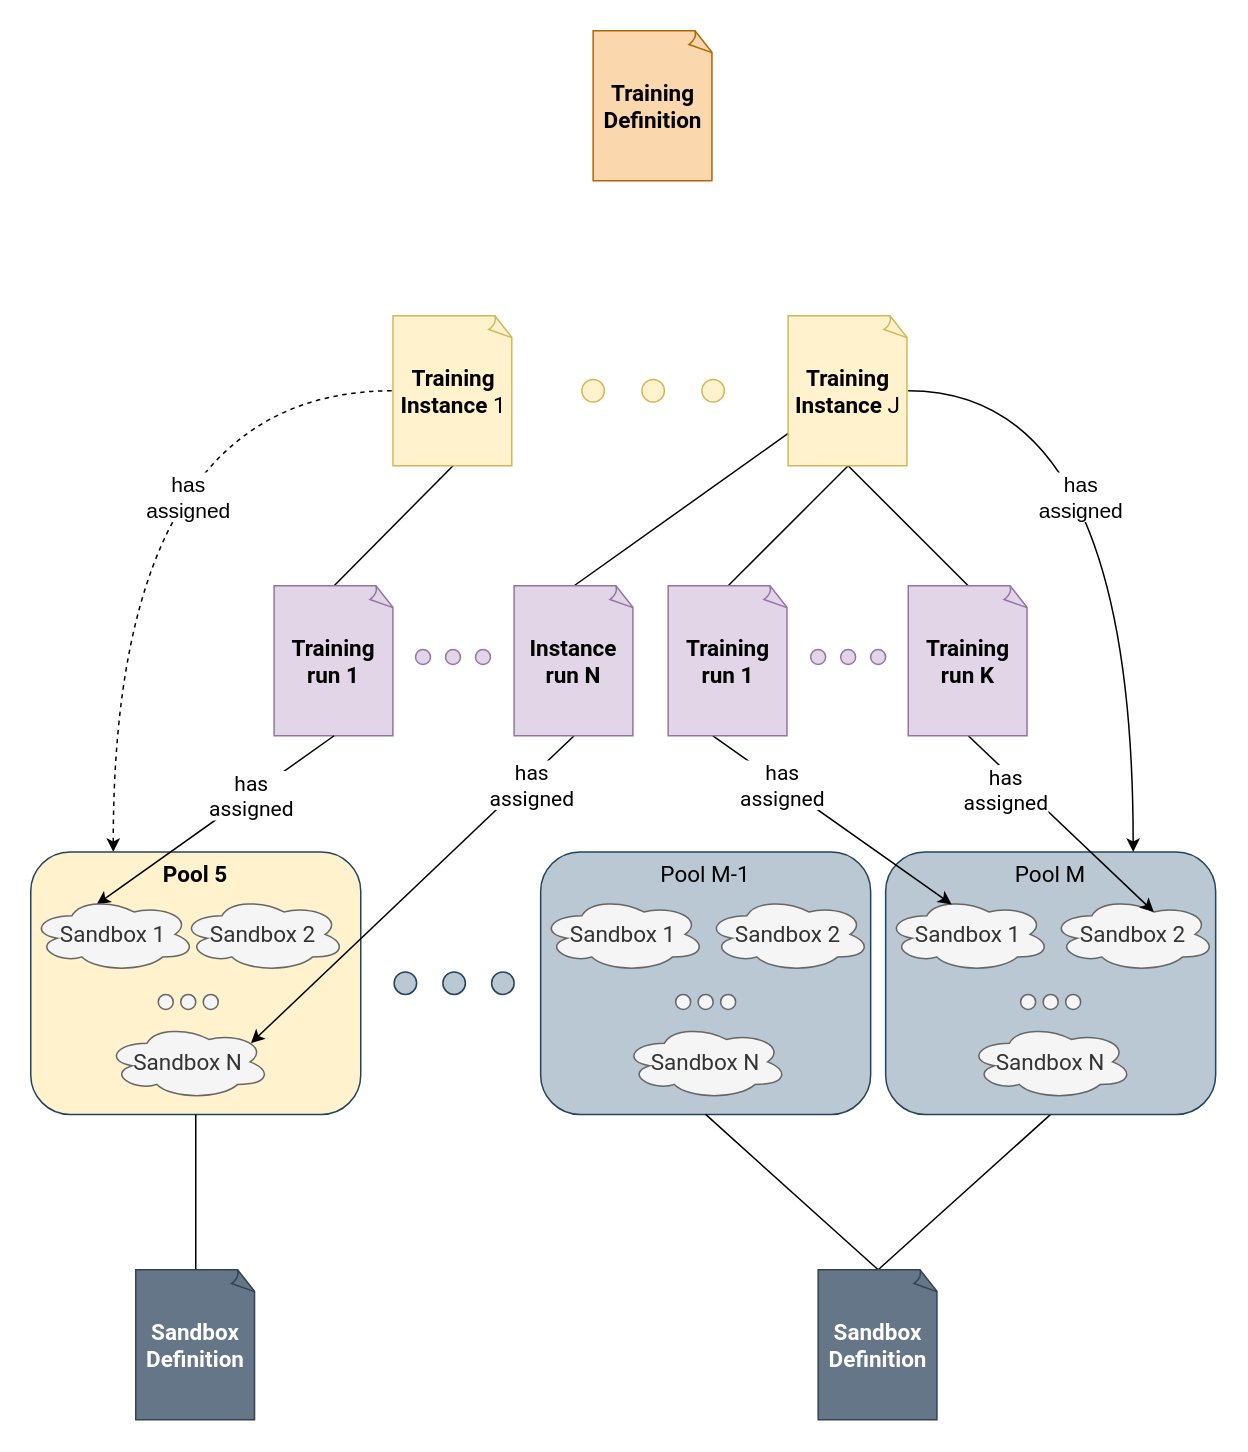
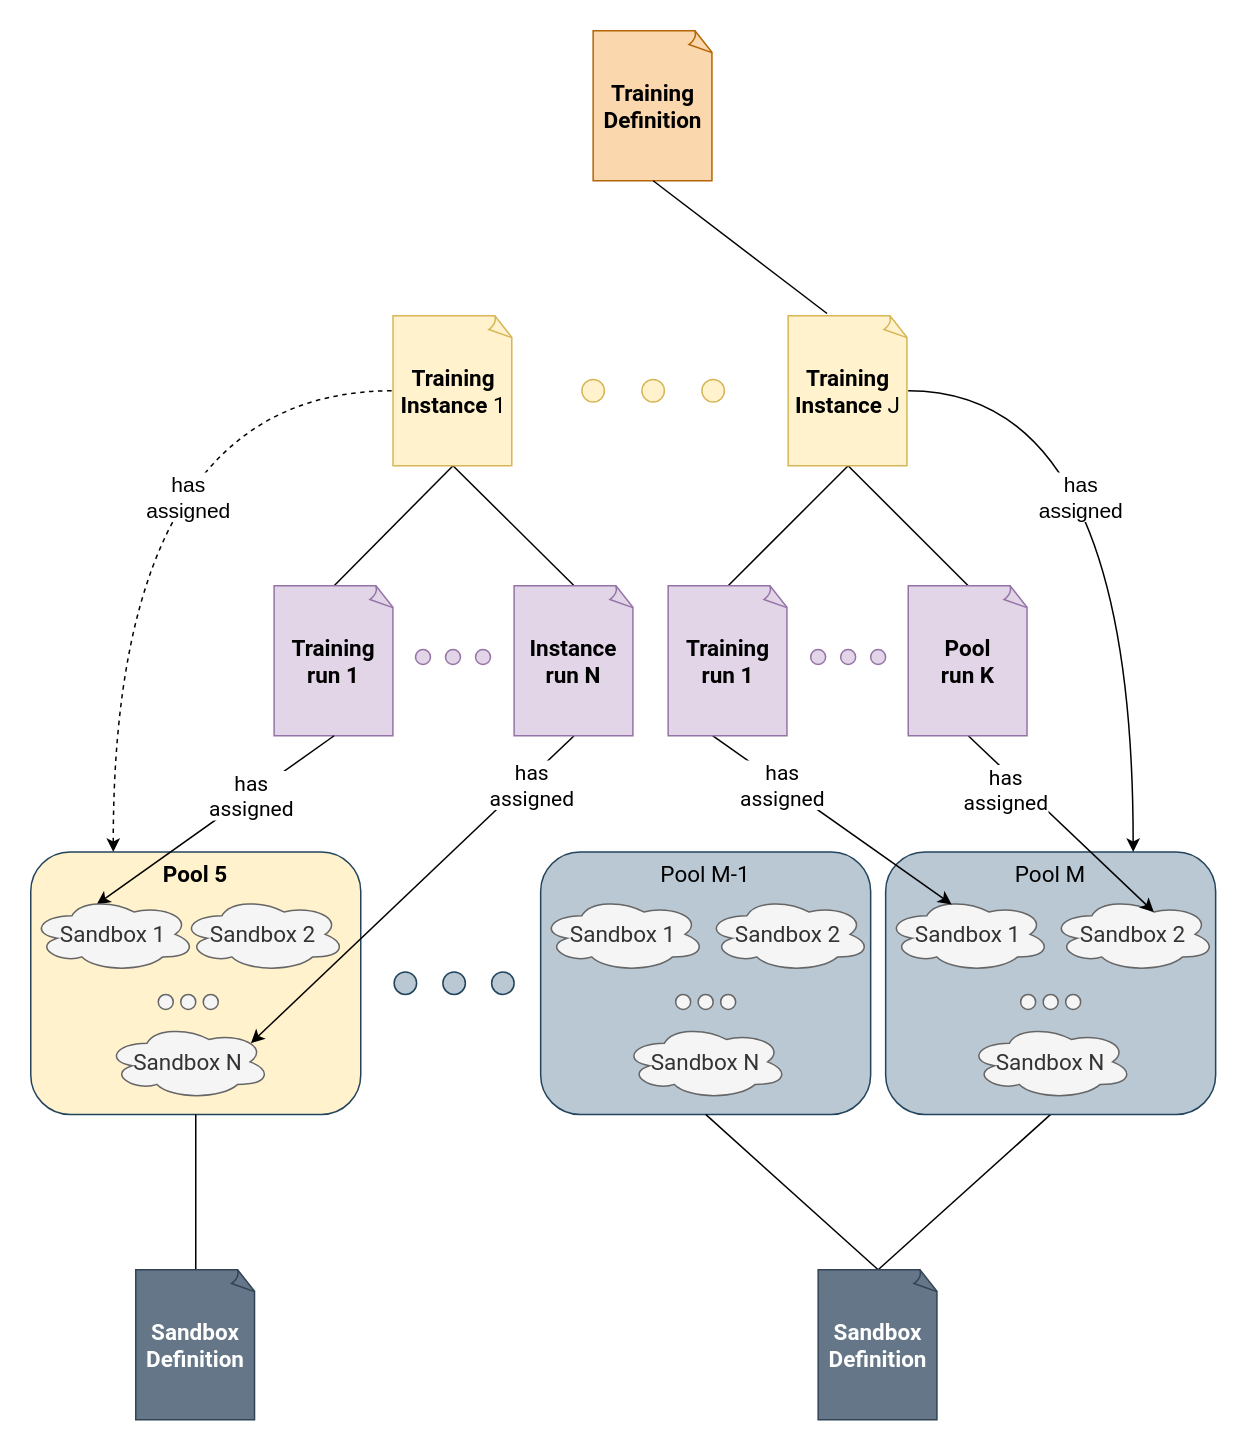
none -> (740, 247)
(681, 510) -> (514, 526)
(968, 661) -> (968, 661)
